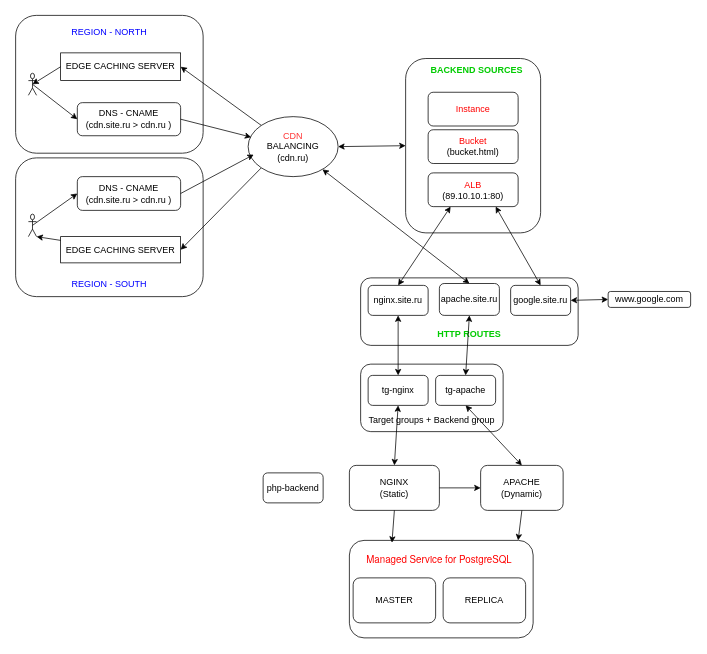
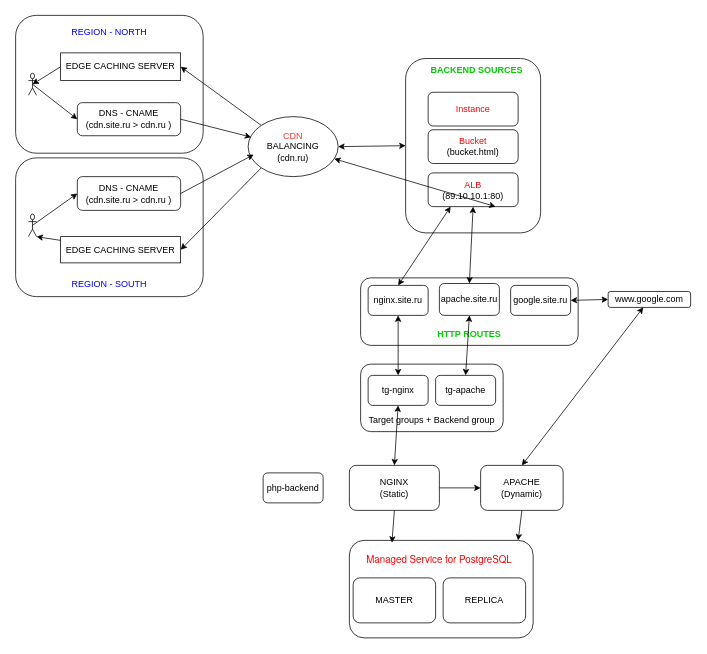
(396, 226) -> (471, 246)
(518, 246) -> (415, 183)
(494, 435) -> (582, 387)
